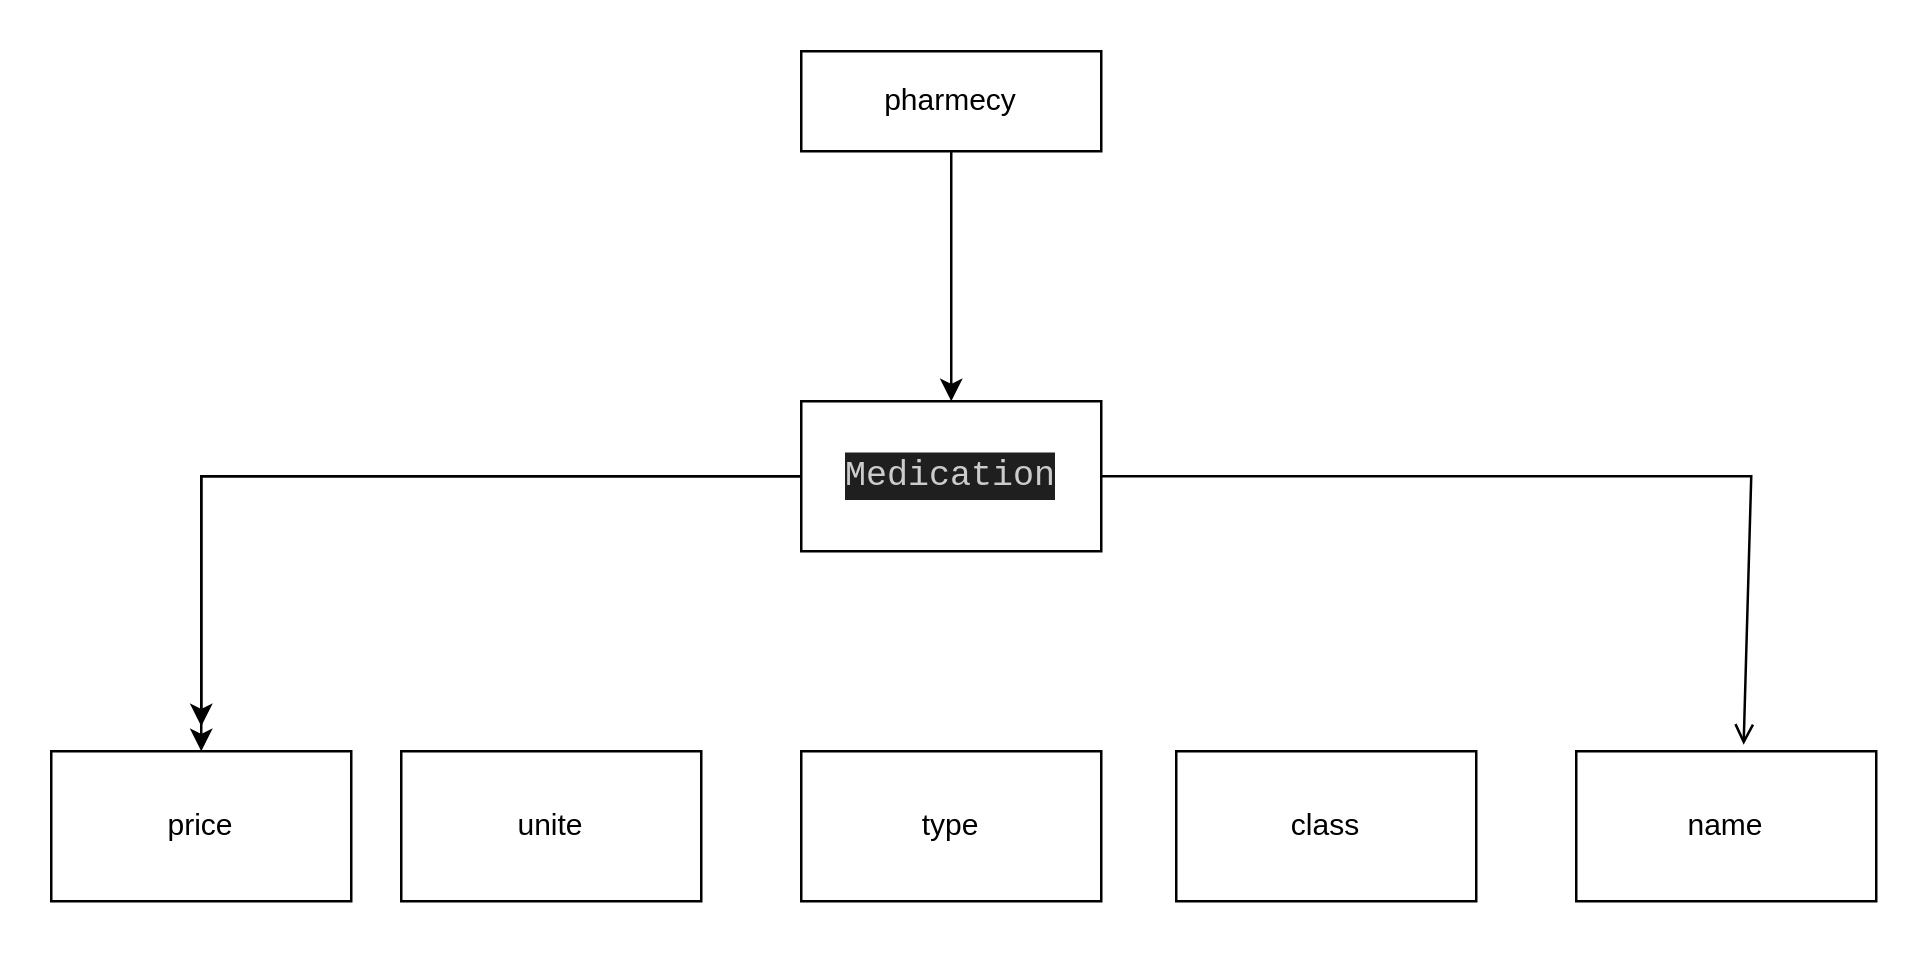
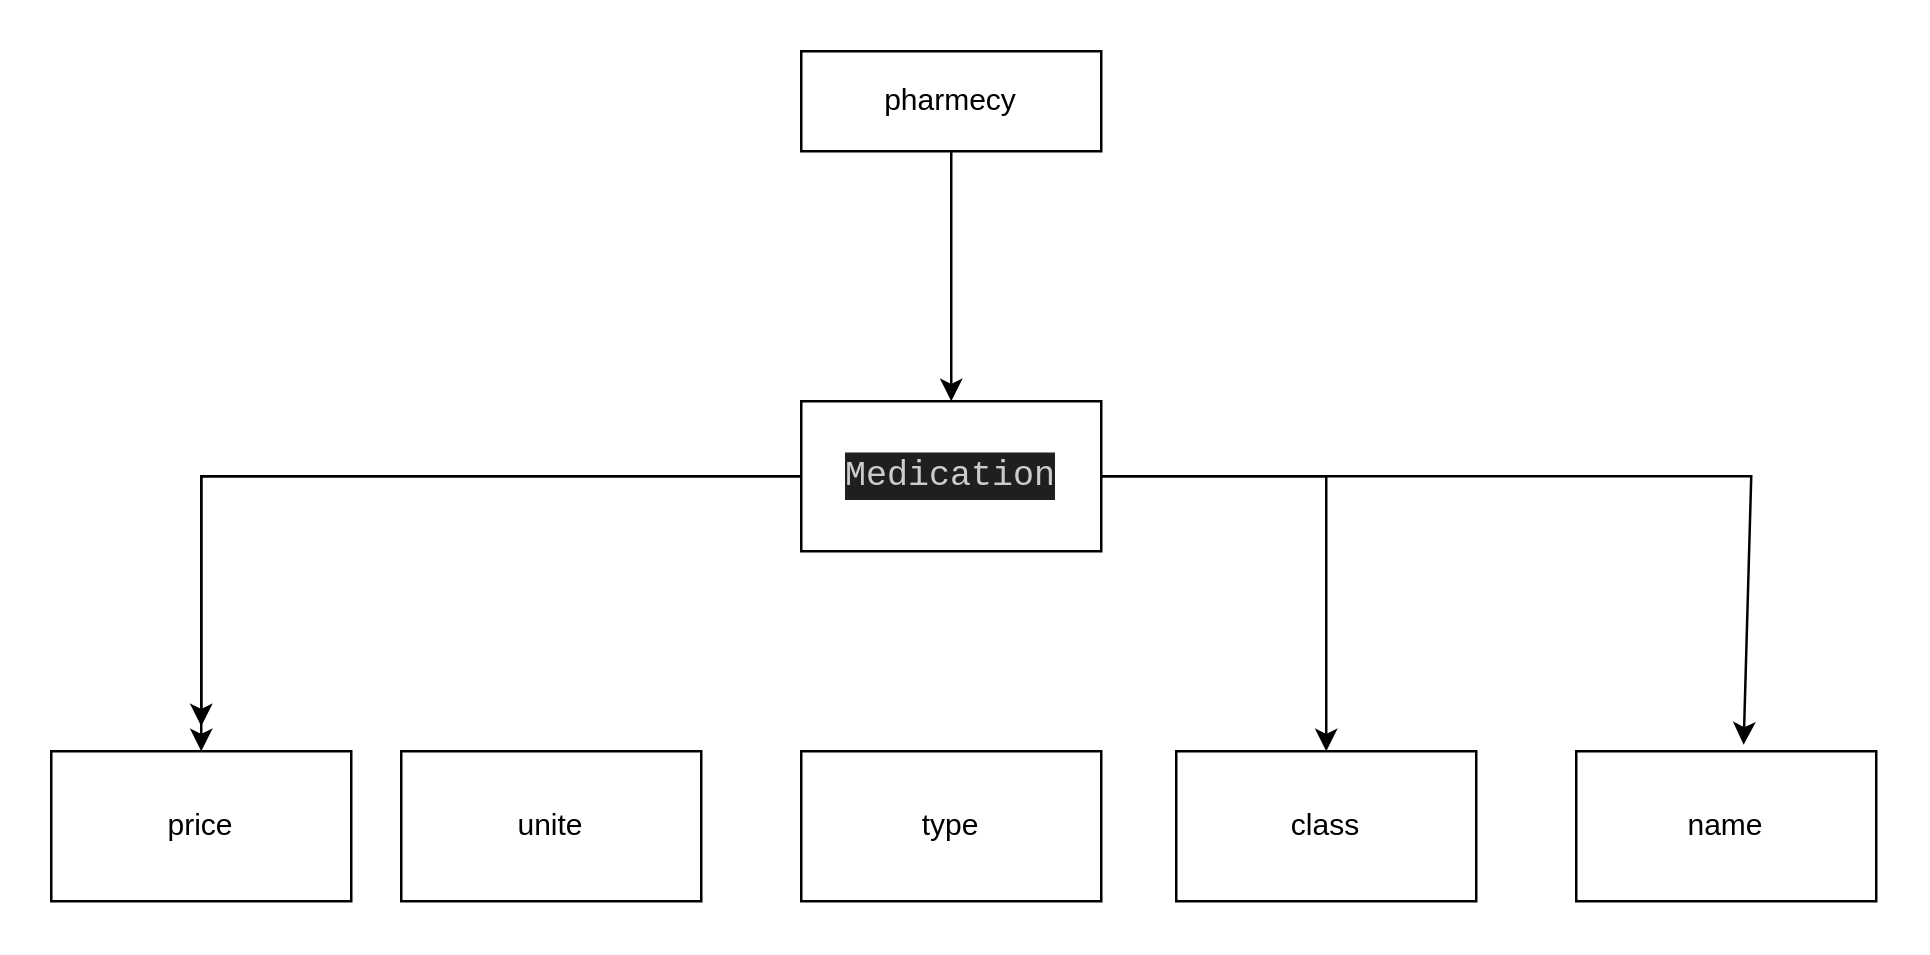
none -> (1326, 608)
(1744, 730) -> (1744, 726)
